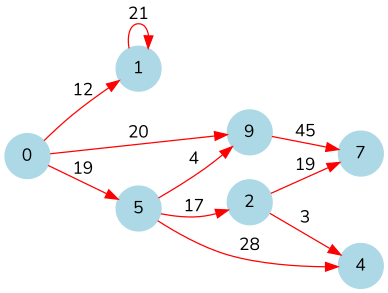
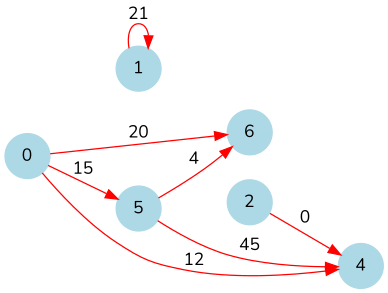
(75, 113) -> (168, 266)
(250, 132) -> (250, 132)
(361, 154) -> none
(83, 169) -> (83, 169)
(189, 217) -> none
(305, 218) -> (305, 218)
(250, 245) -> (250, 245)
